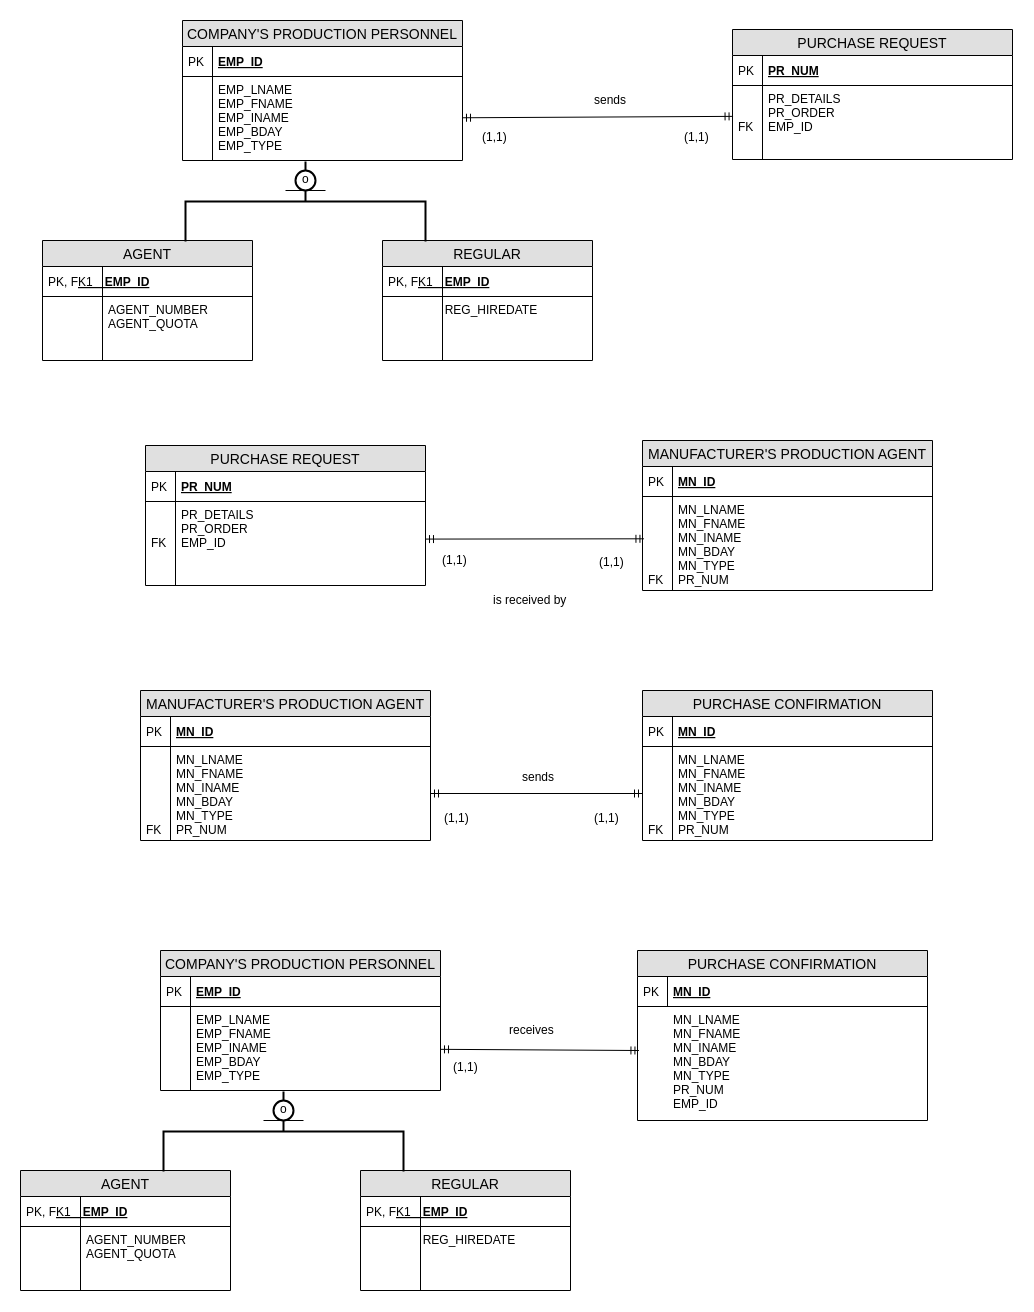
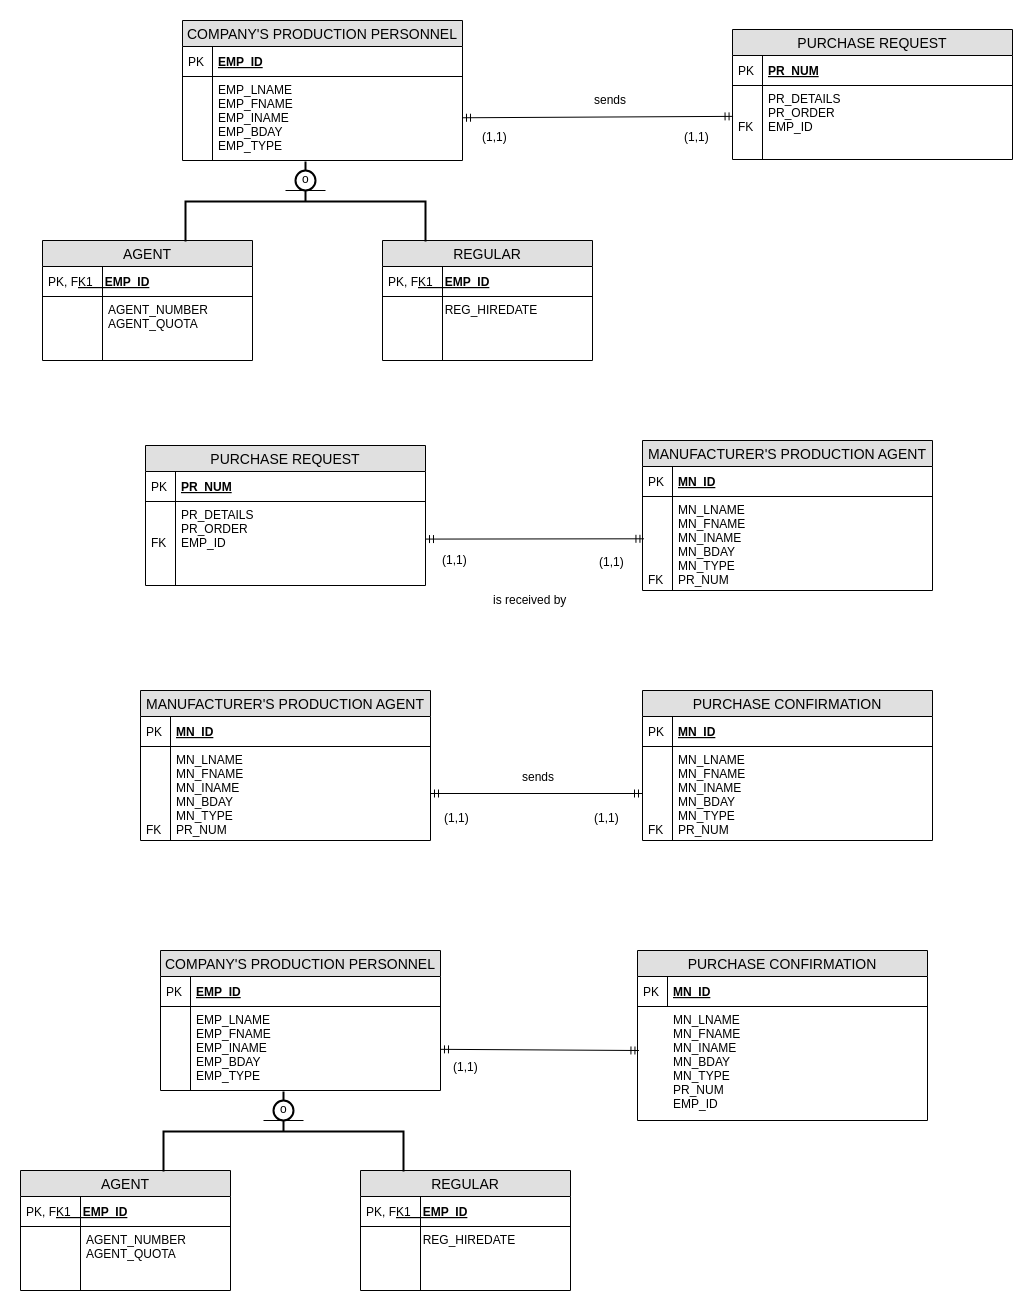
(537, 1031) -> none
